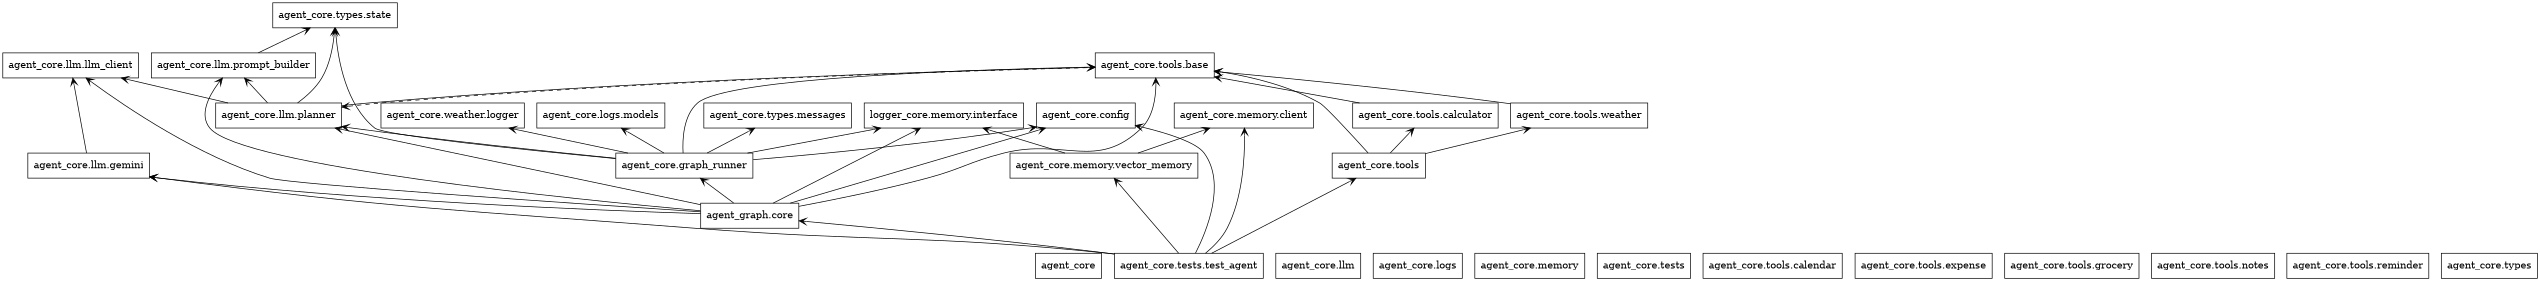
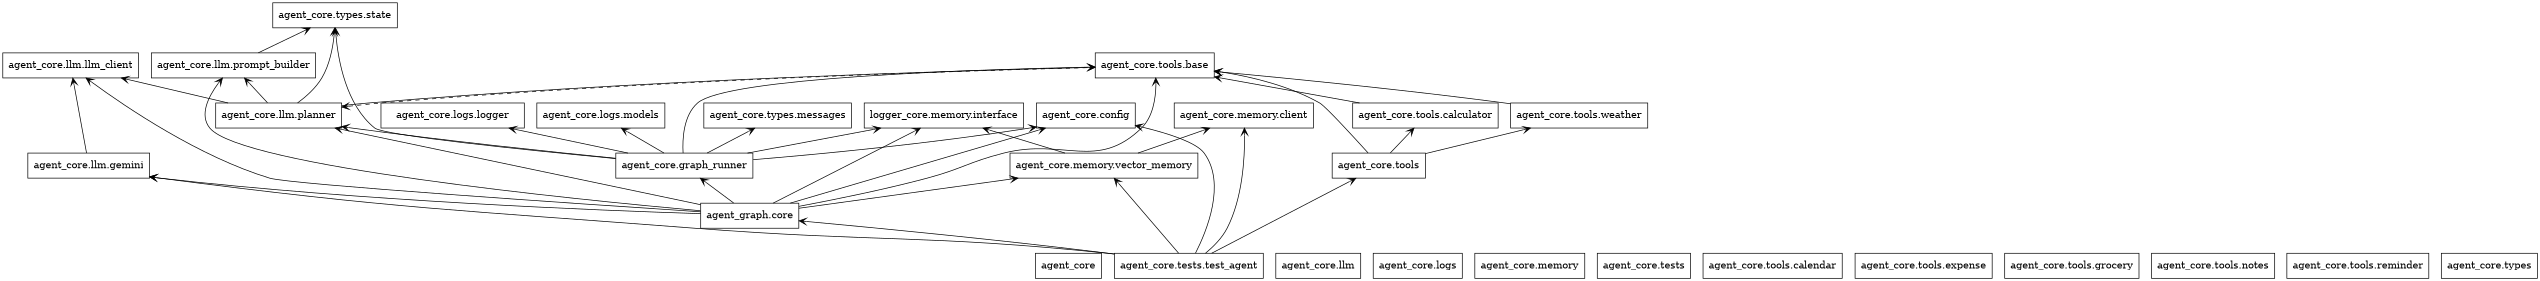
(453, 116) -> (453, 116)
none -> (905, 194)
